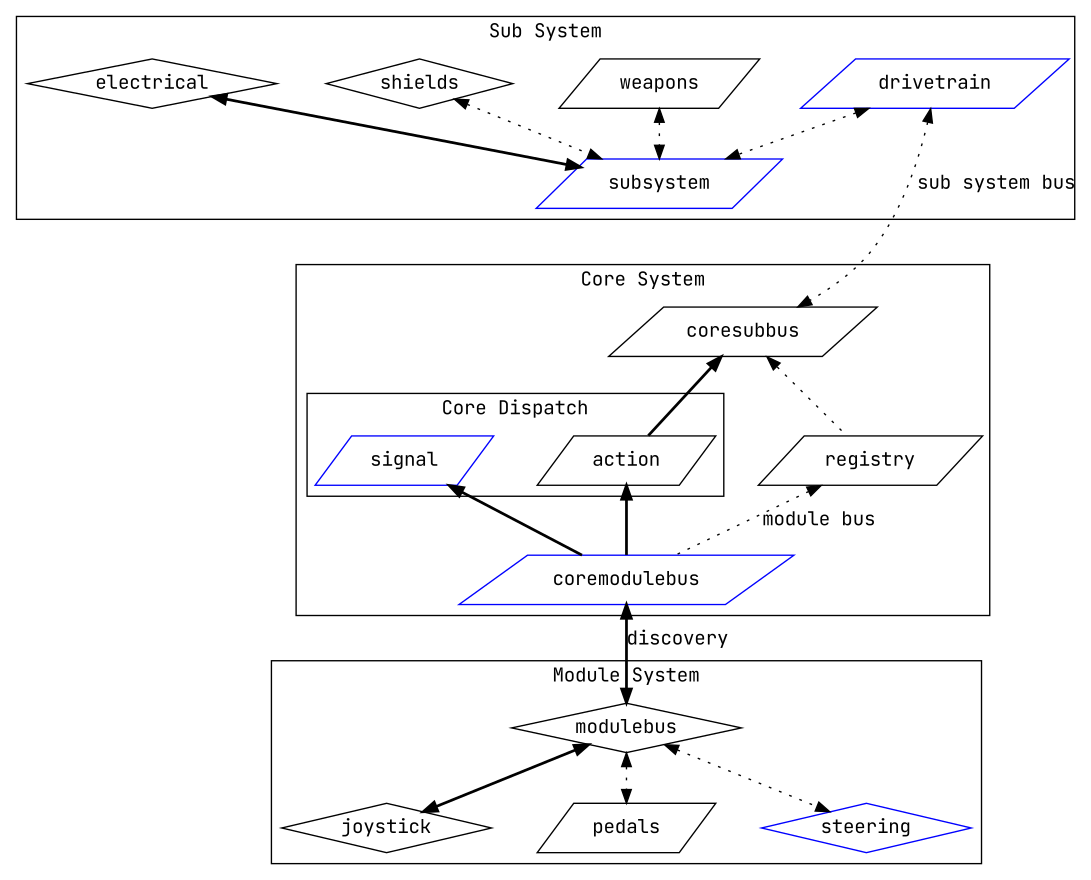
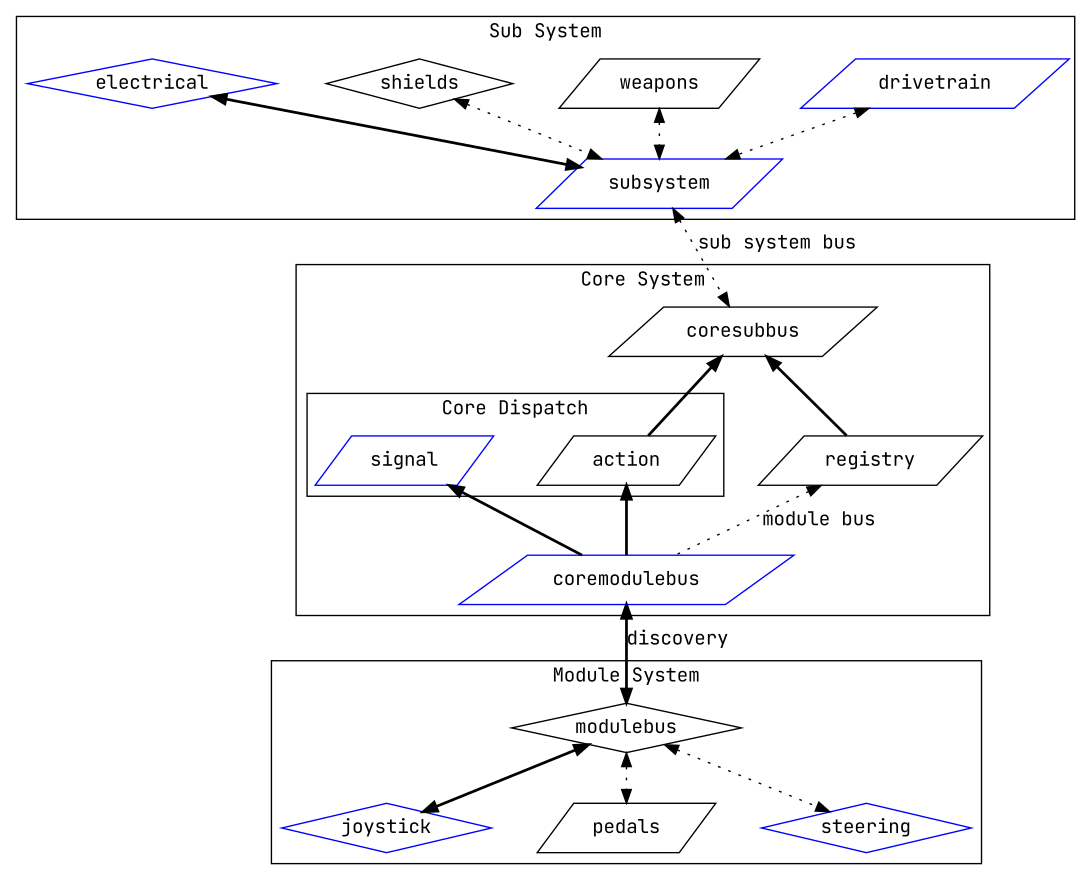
(152, 84) -> (152, 84)
(886, 230) -> (700, 255)
(812, 401) -> (812, 401)
(387, 828) -> (387, 828)
